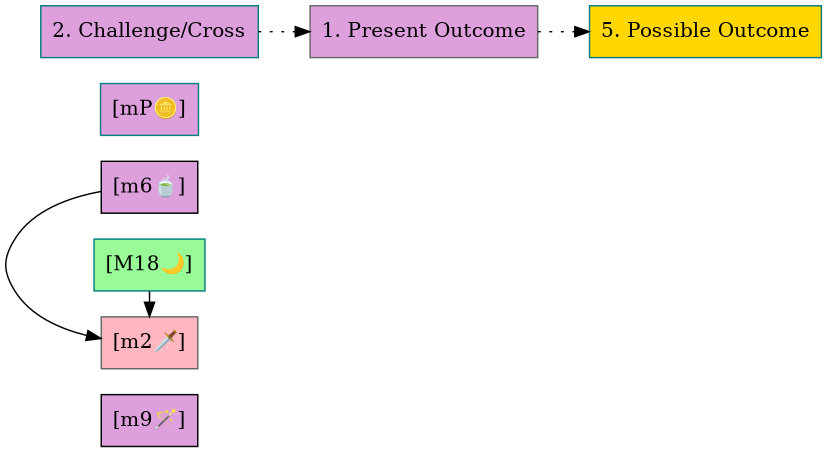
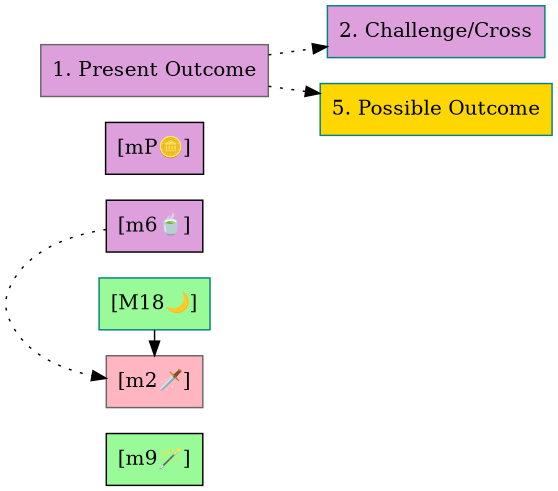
(277, 32) -> (291, 52)
(150, 109) -> (155, 148)
(7, 258) -> (7, 297)
(150, 421) -> (155, 459)
